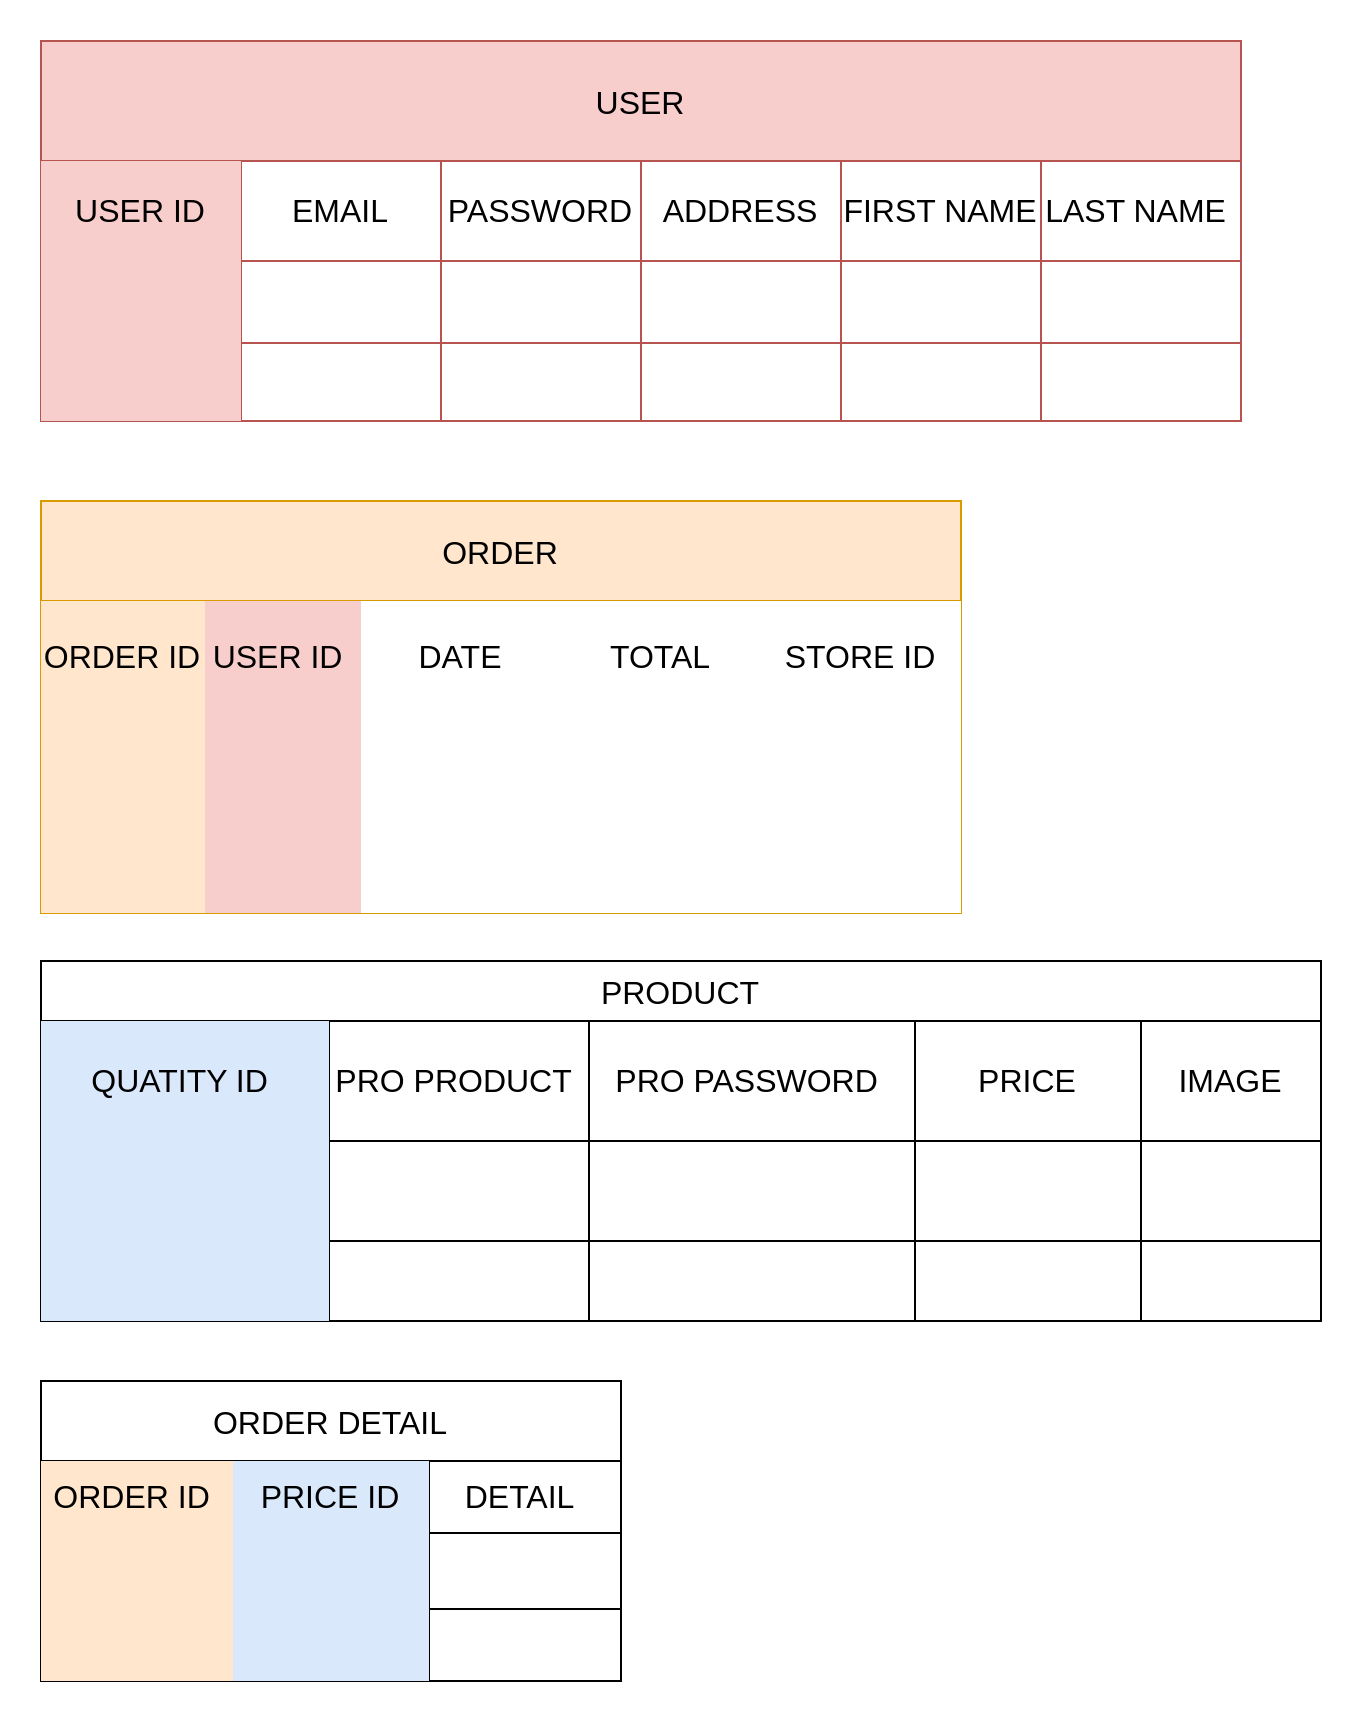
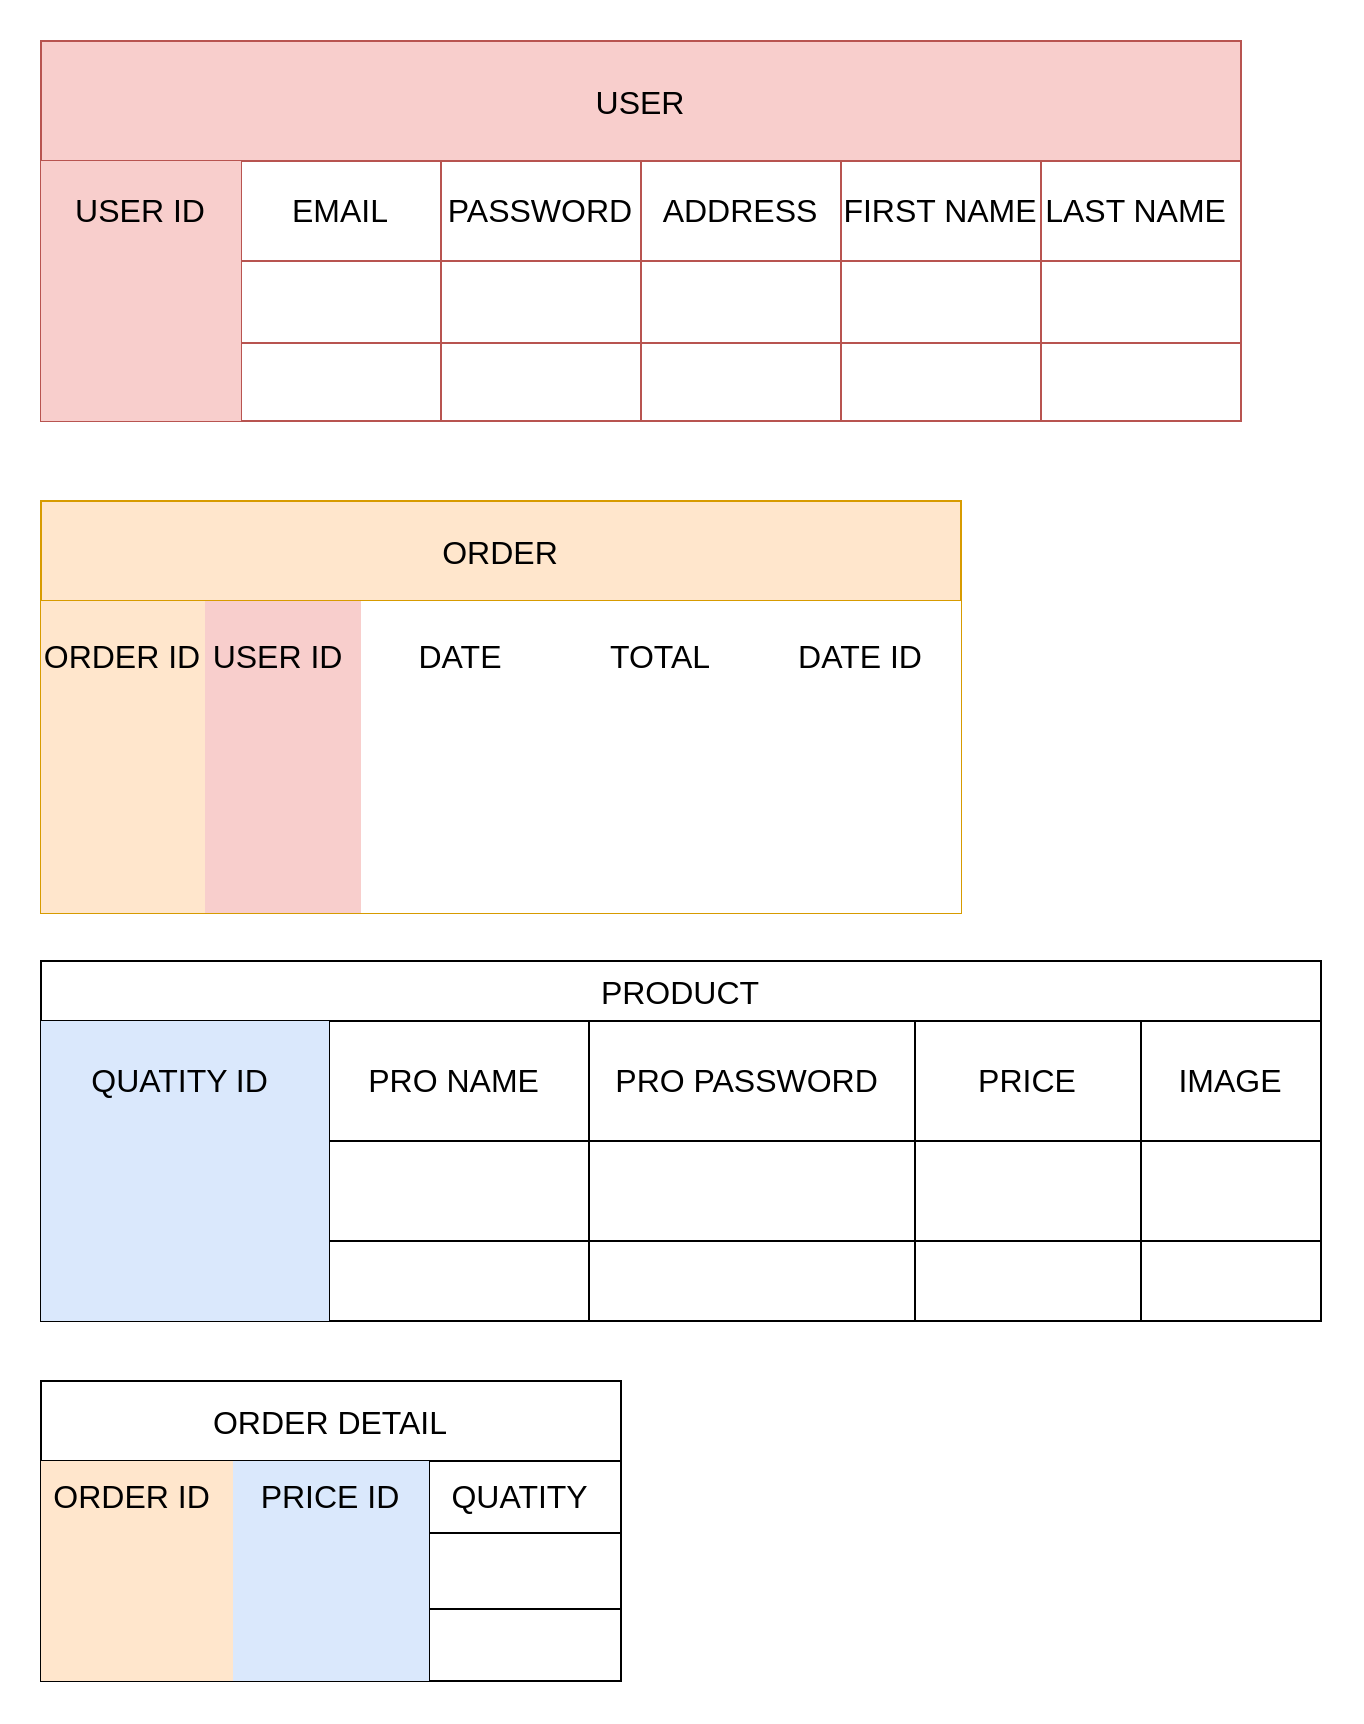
(861, 657) -> (861, 657)
(459, 1081) -> (459, 1081)
(525, 1497) -> (525, 1497)
